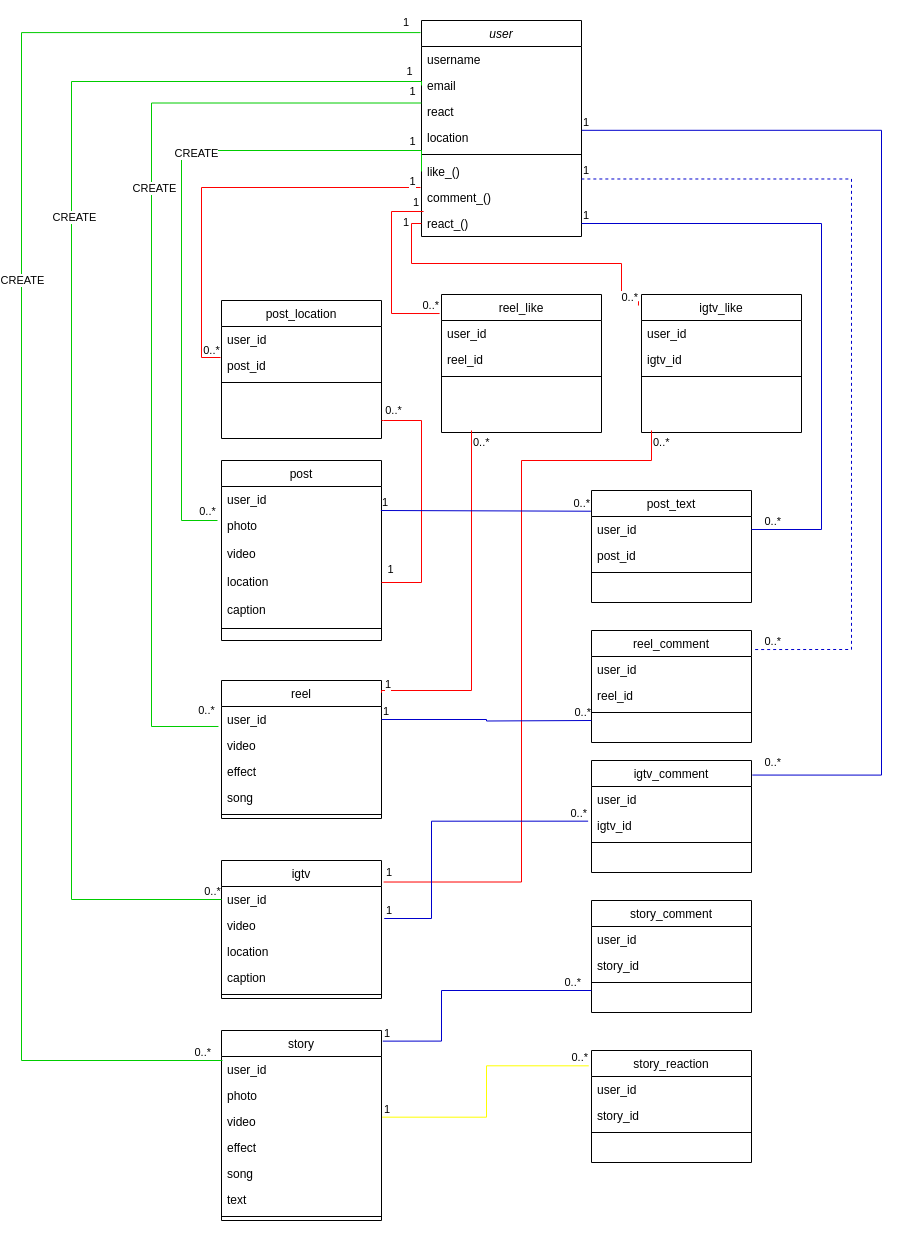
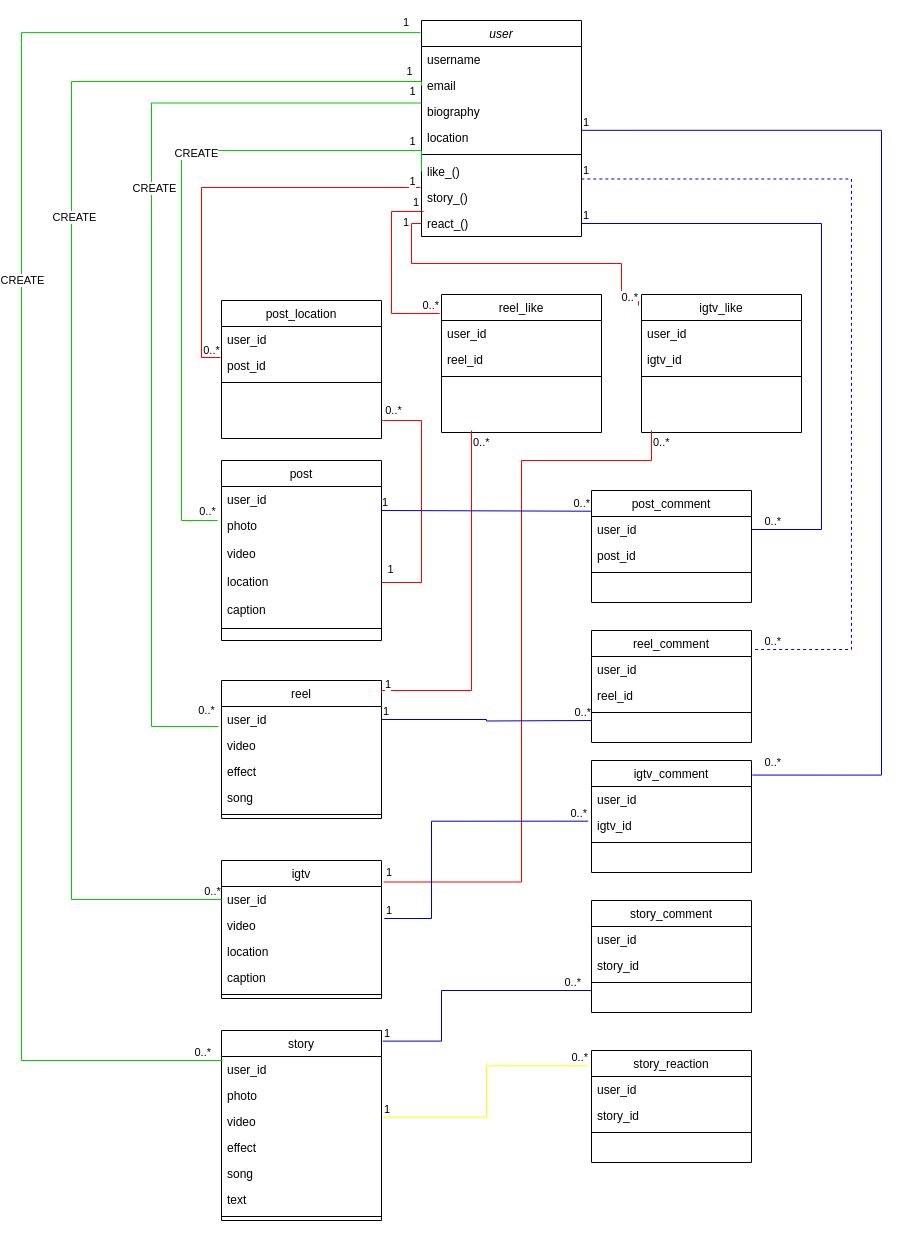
(444, 112) -> (456, 112)
(461, 198) -> (454, 198)
(671, 504) -> (671, 504)
